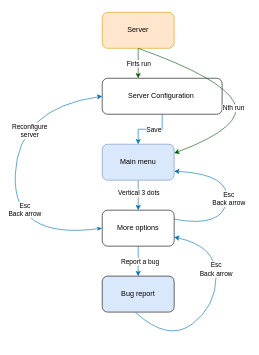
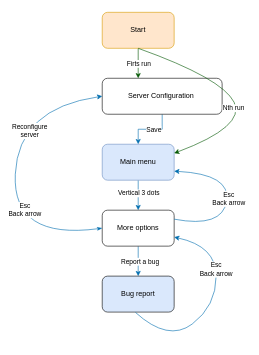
(138, 30) -> (138, 30)
